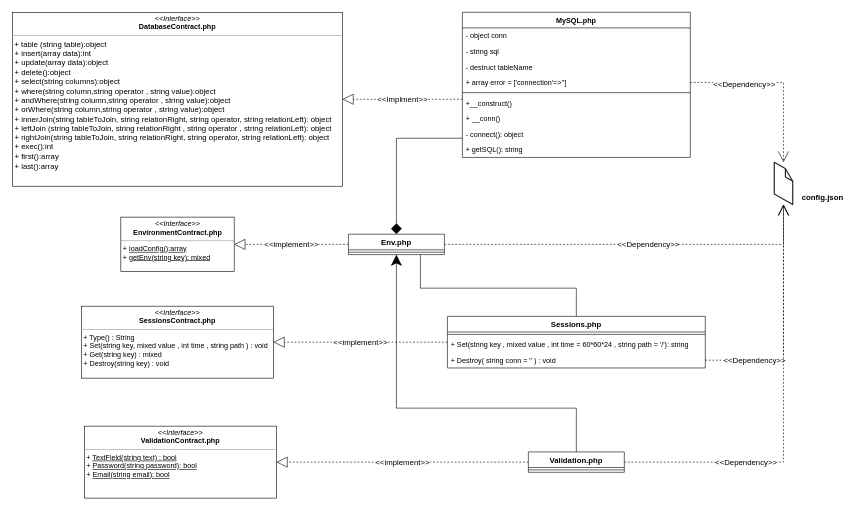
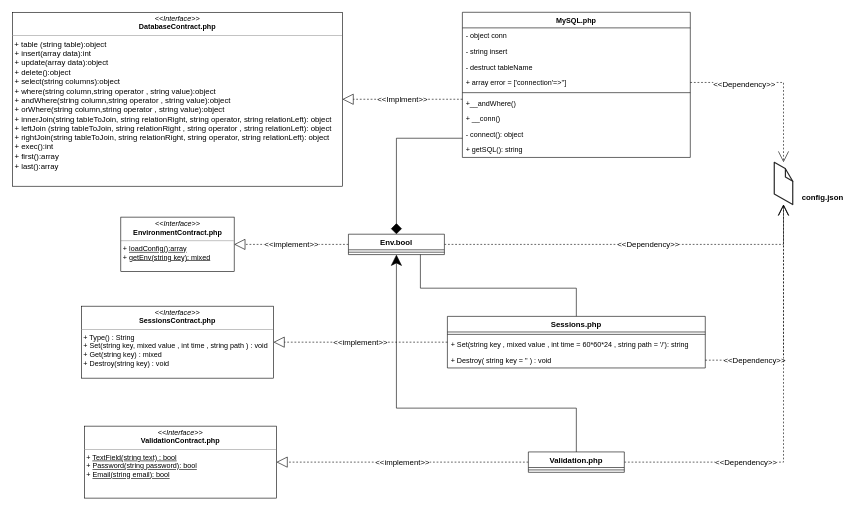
(486, 52) -> (492, 52)
(494, 103) -> (492, 103)
(396, 243) -> (396, 243)
(511, 361) -> (509, 361)
